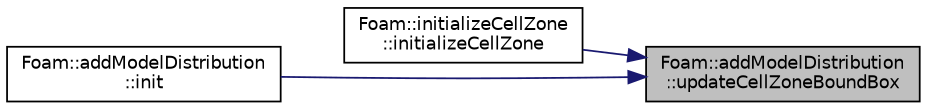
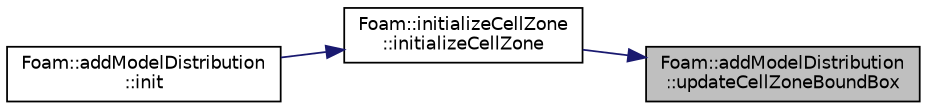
(454, 78) -> (303, 55)
